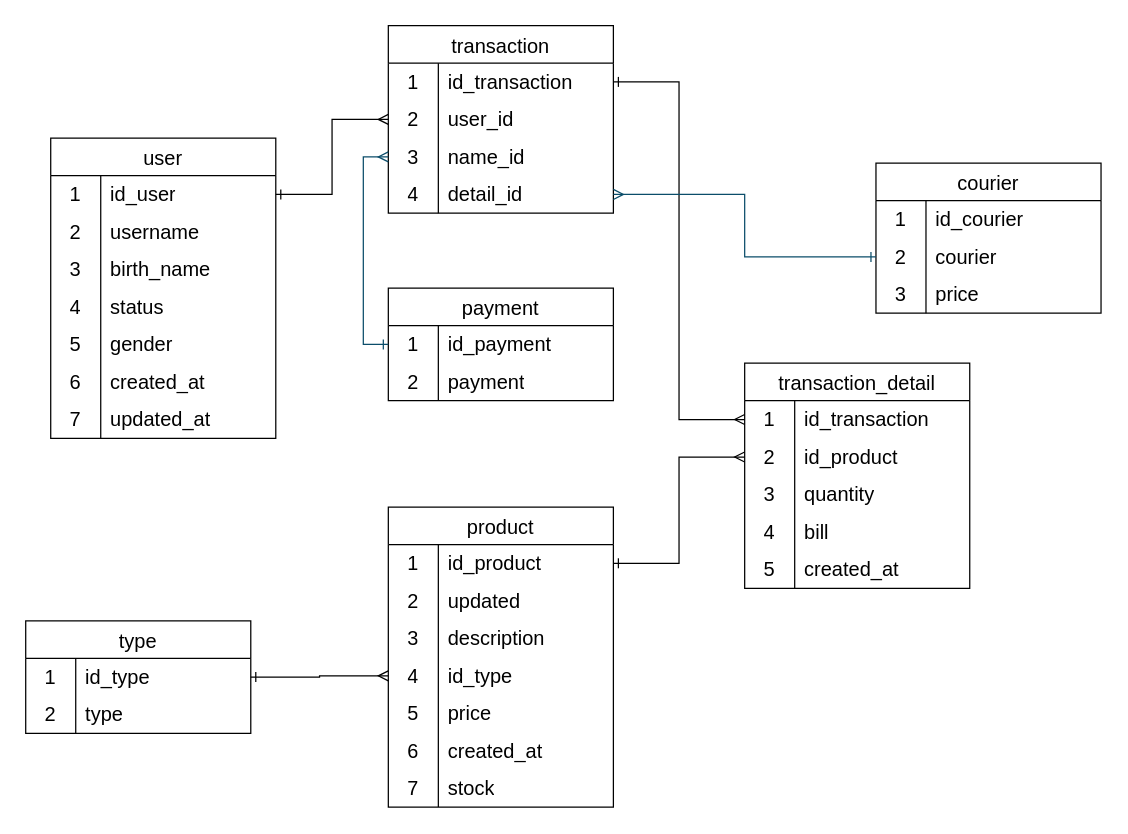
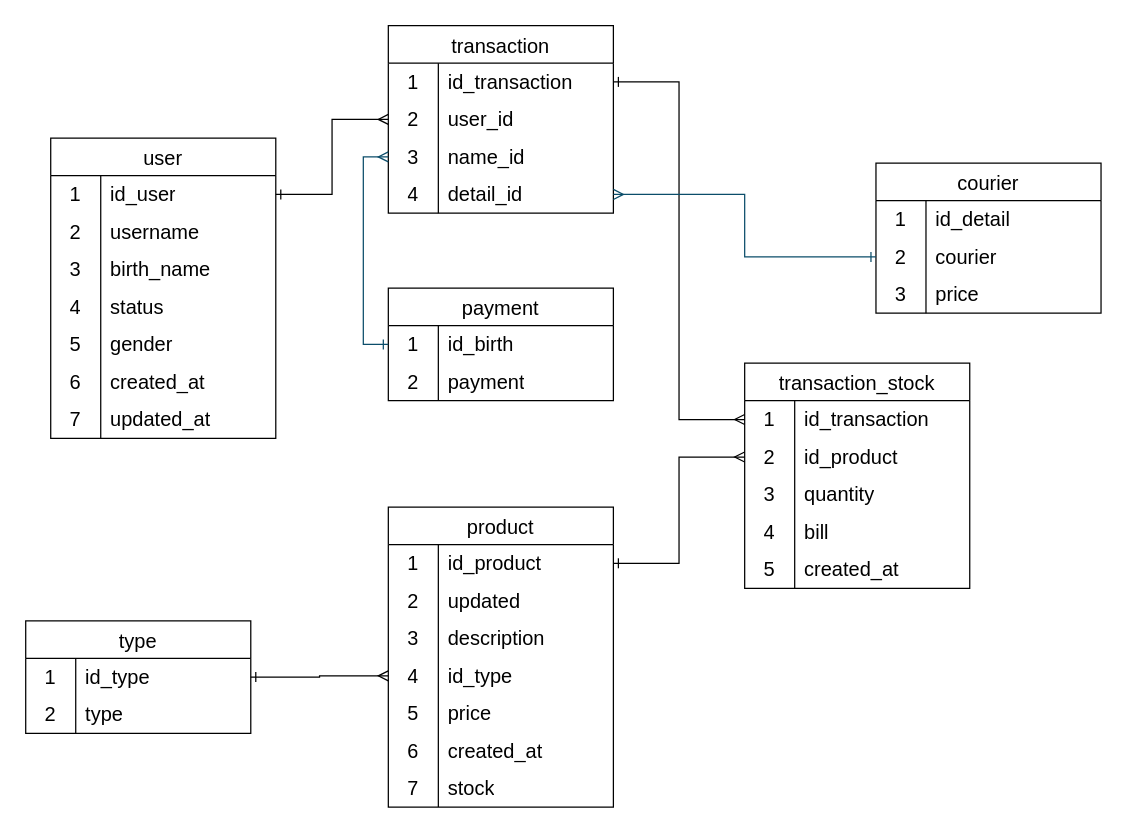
(986, 219) -> (978, 219)
(502, 344) -> (488, 344)
(856, 383) -> (856, 383)
